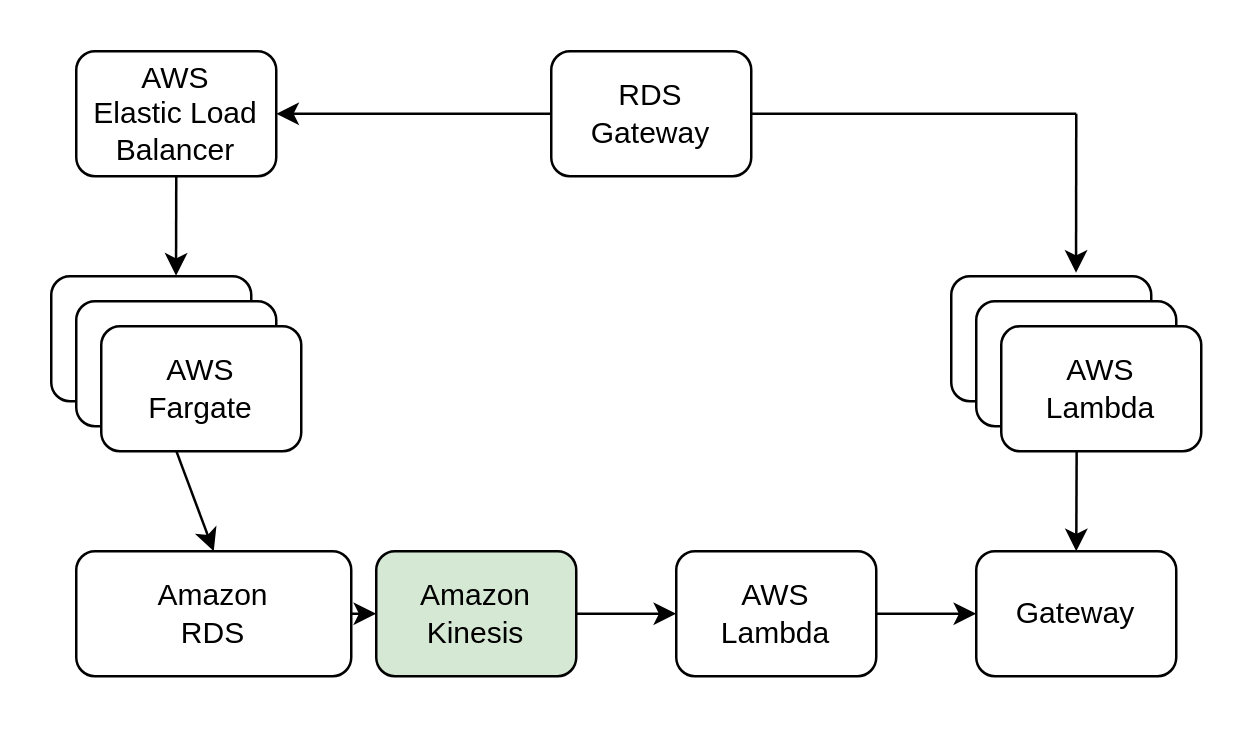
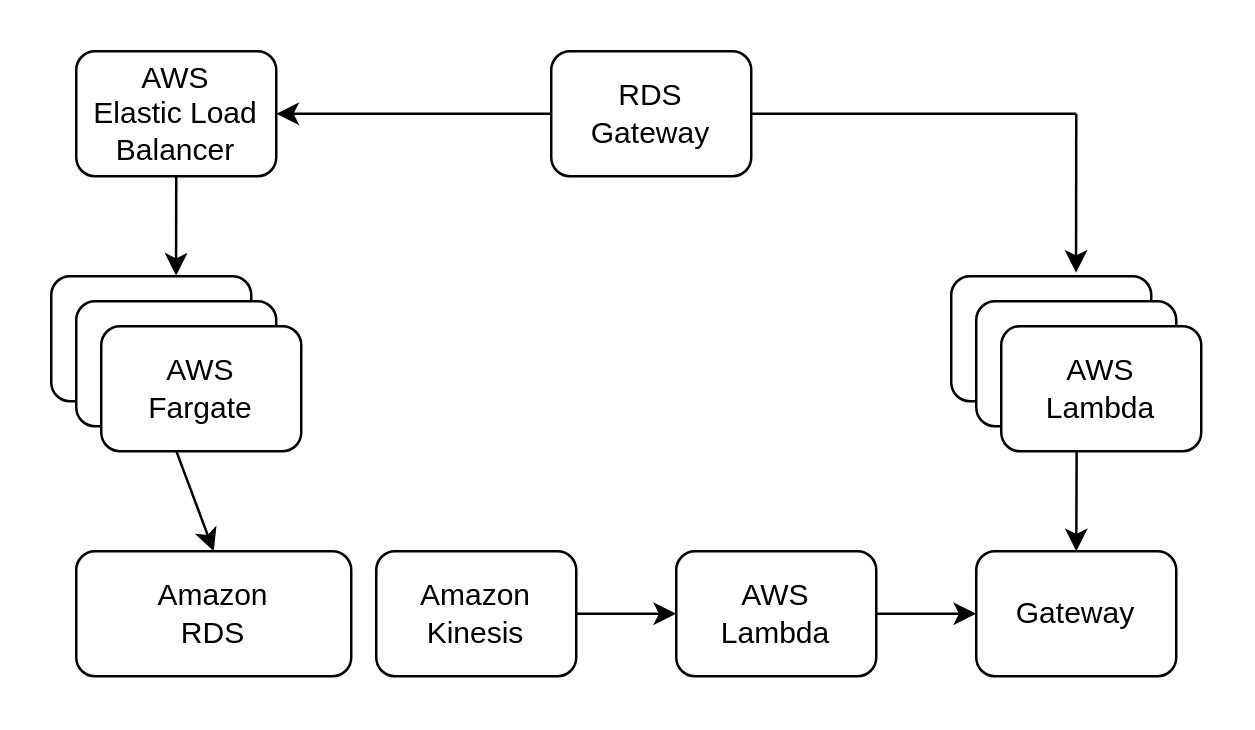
(355, 614) -> none
(476, 614) -> (476, 614)
